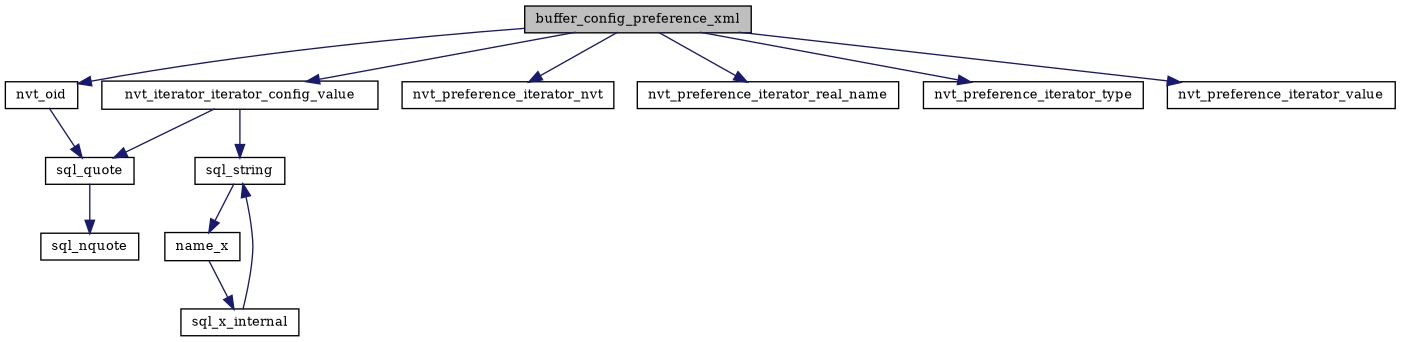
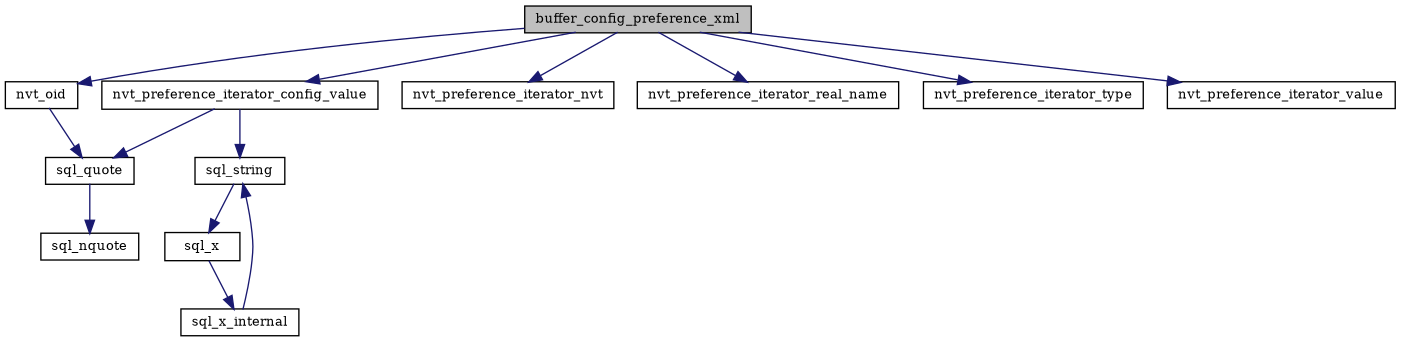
(240, 95) -> (240, 95)
(202, 247) -> (202, 247)
